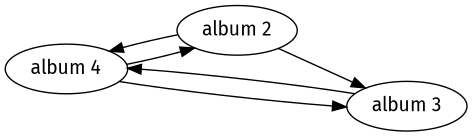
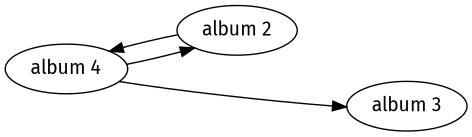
(315, 65) -> none
(248, 80) -> none
